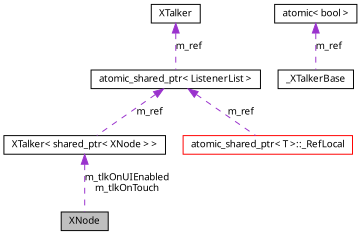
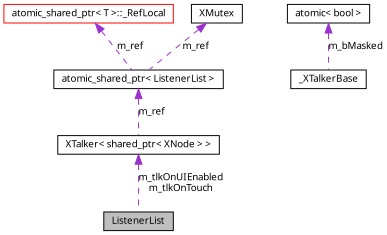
(176, 14) -> (217, 14)
(329, 47) -> (356, 47)
(226, 115) -> (117, 50)
(85, 221) -> (139, 221)
